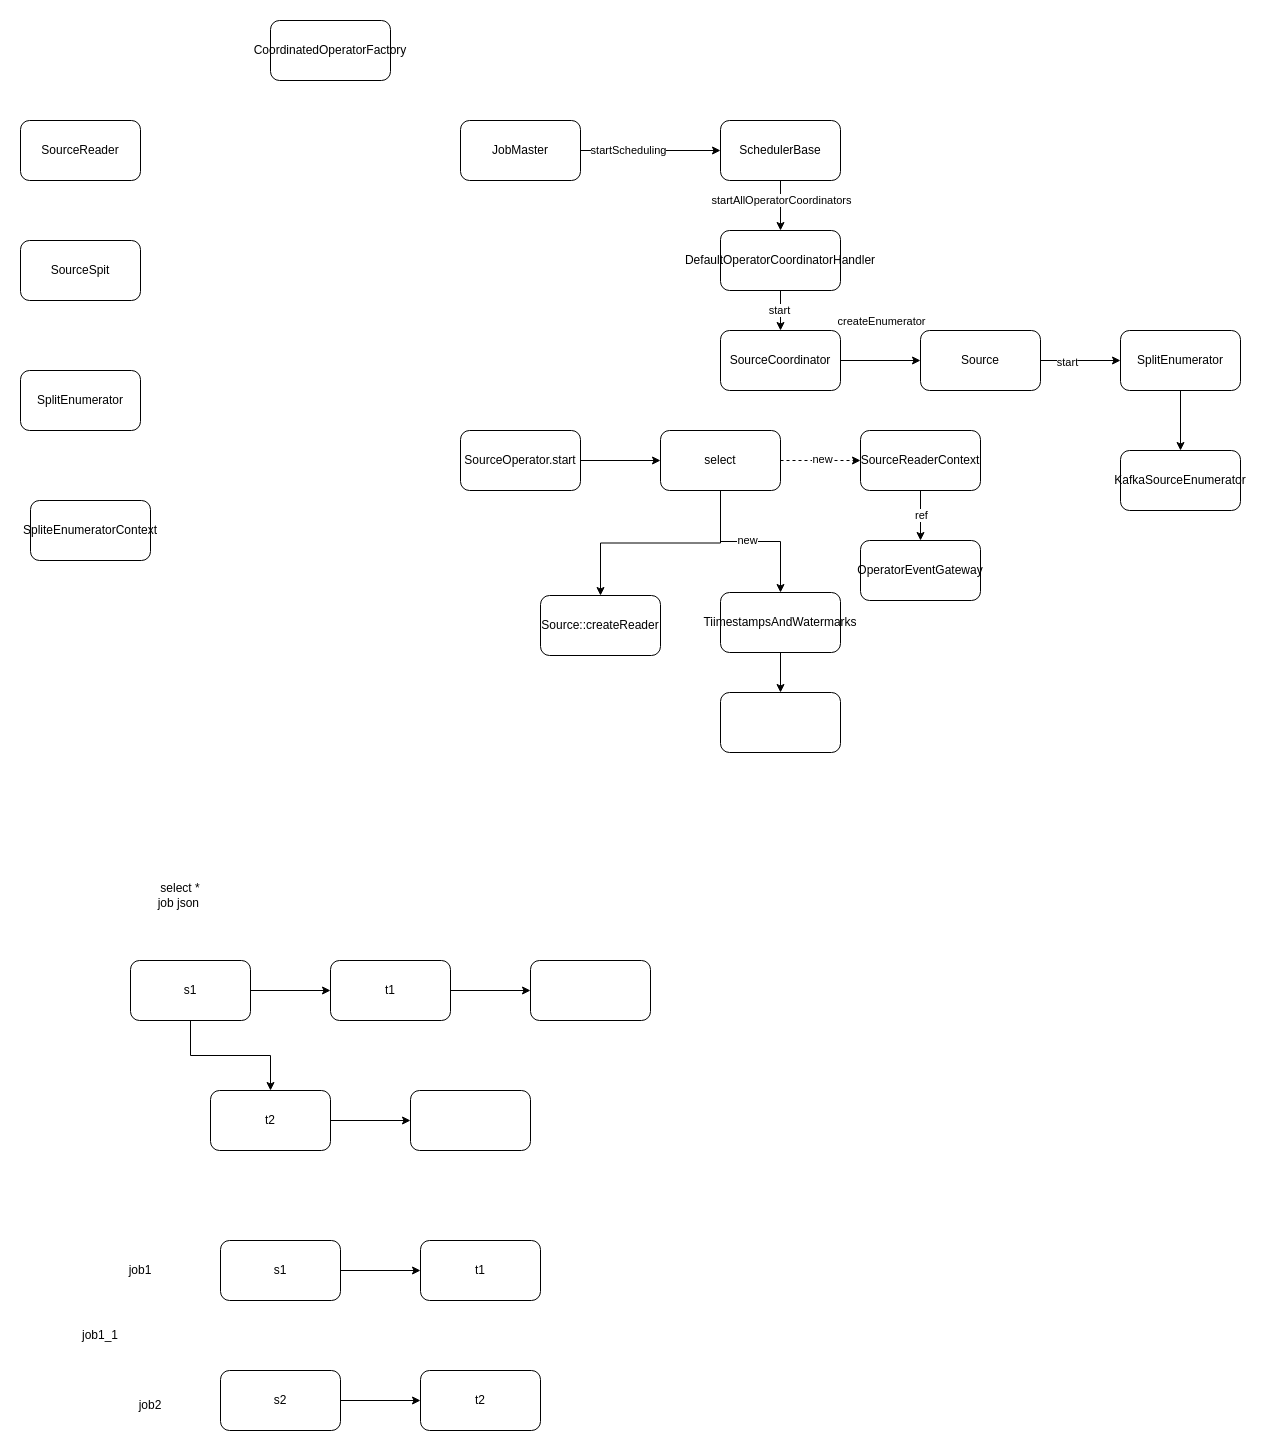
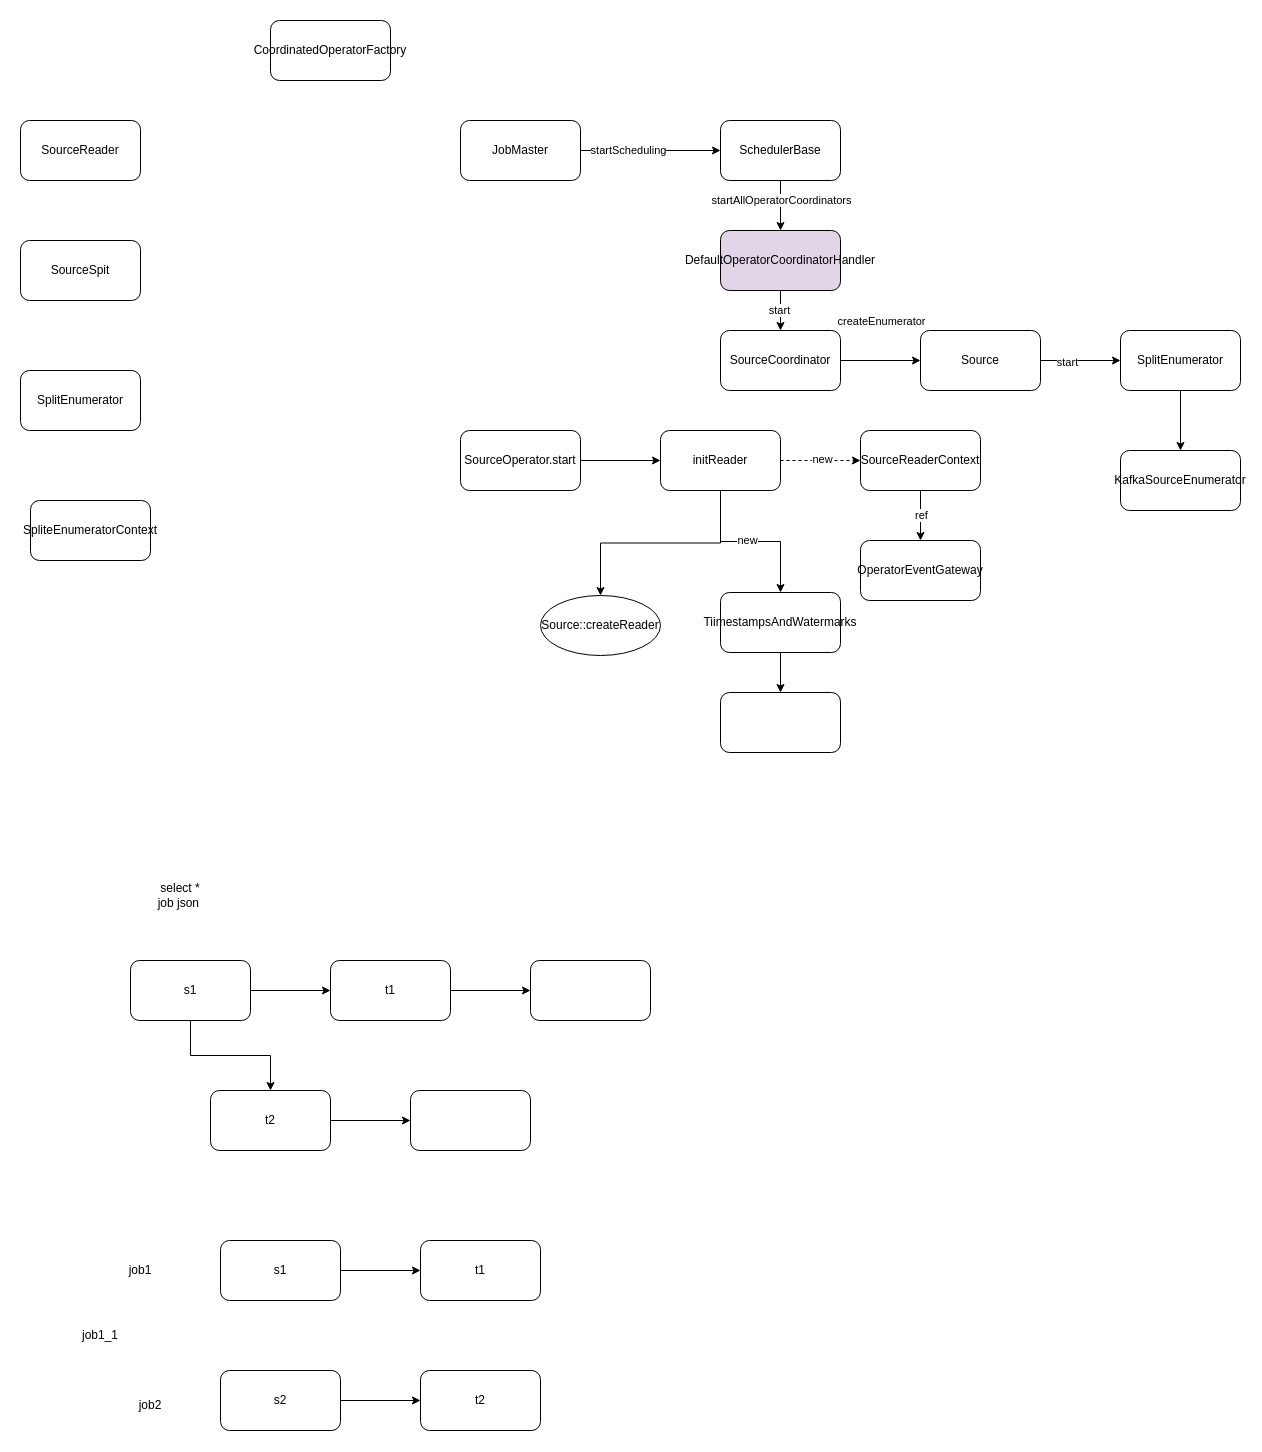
(781, 261) -> (781, 261)
(721, 461) -> (721, 461)
(601, 626) -> (601, 626)
